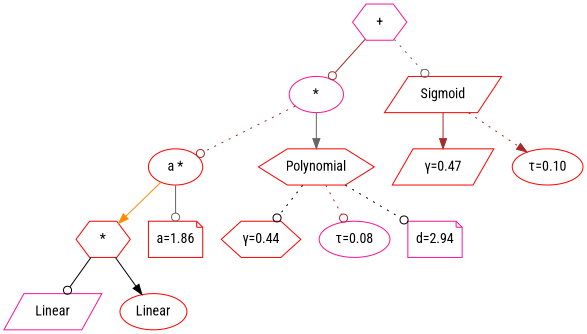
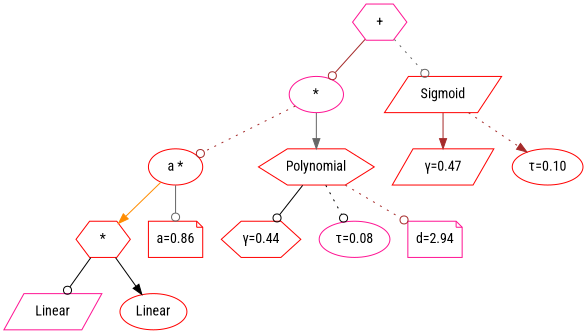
(291, 200) -> (291, 200)
(334, 200) -> (334, 200)
(373, 201) -> (373, 201)
(176, 239) -> (176, 239)
